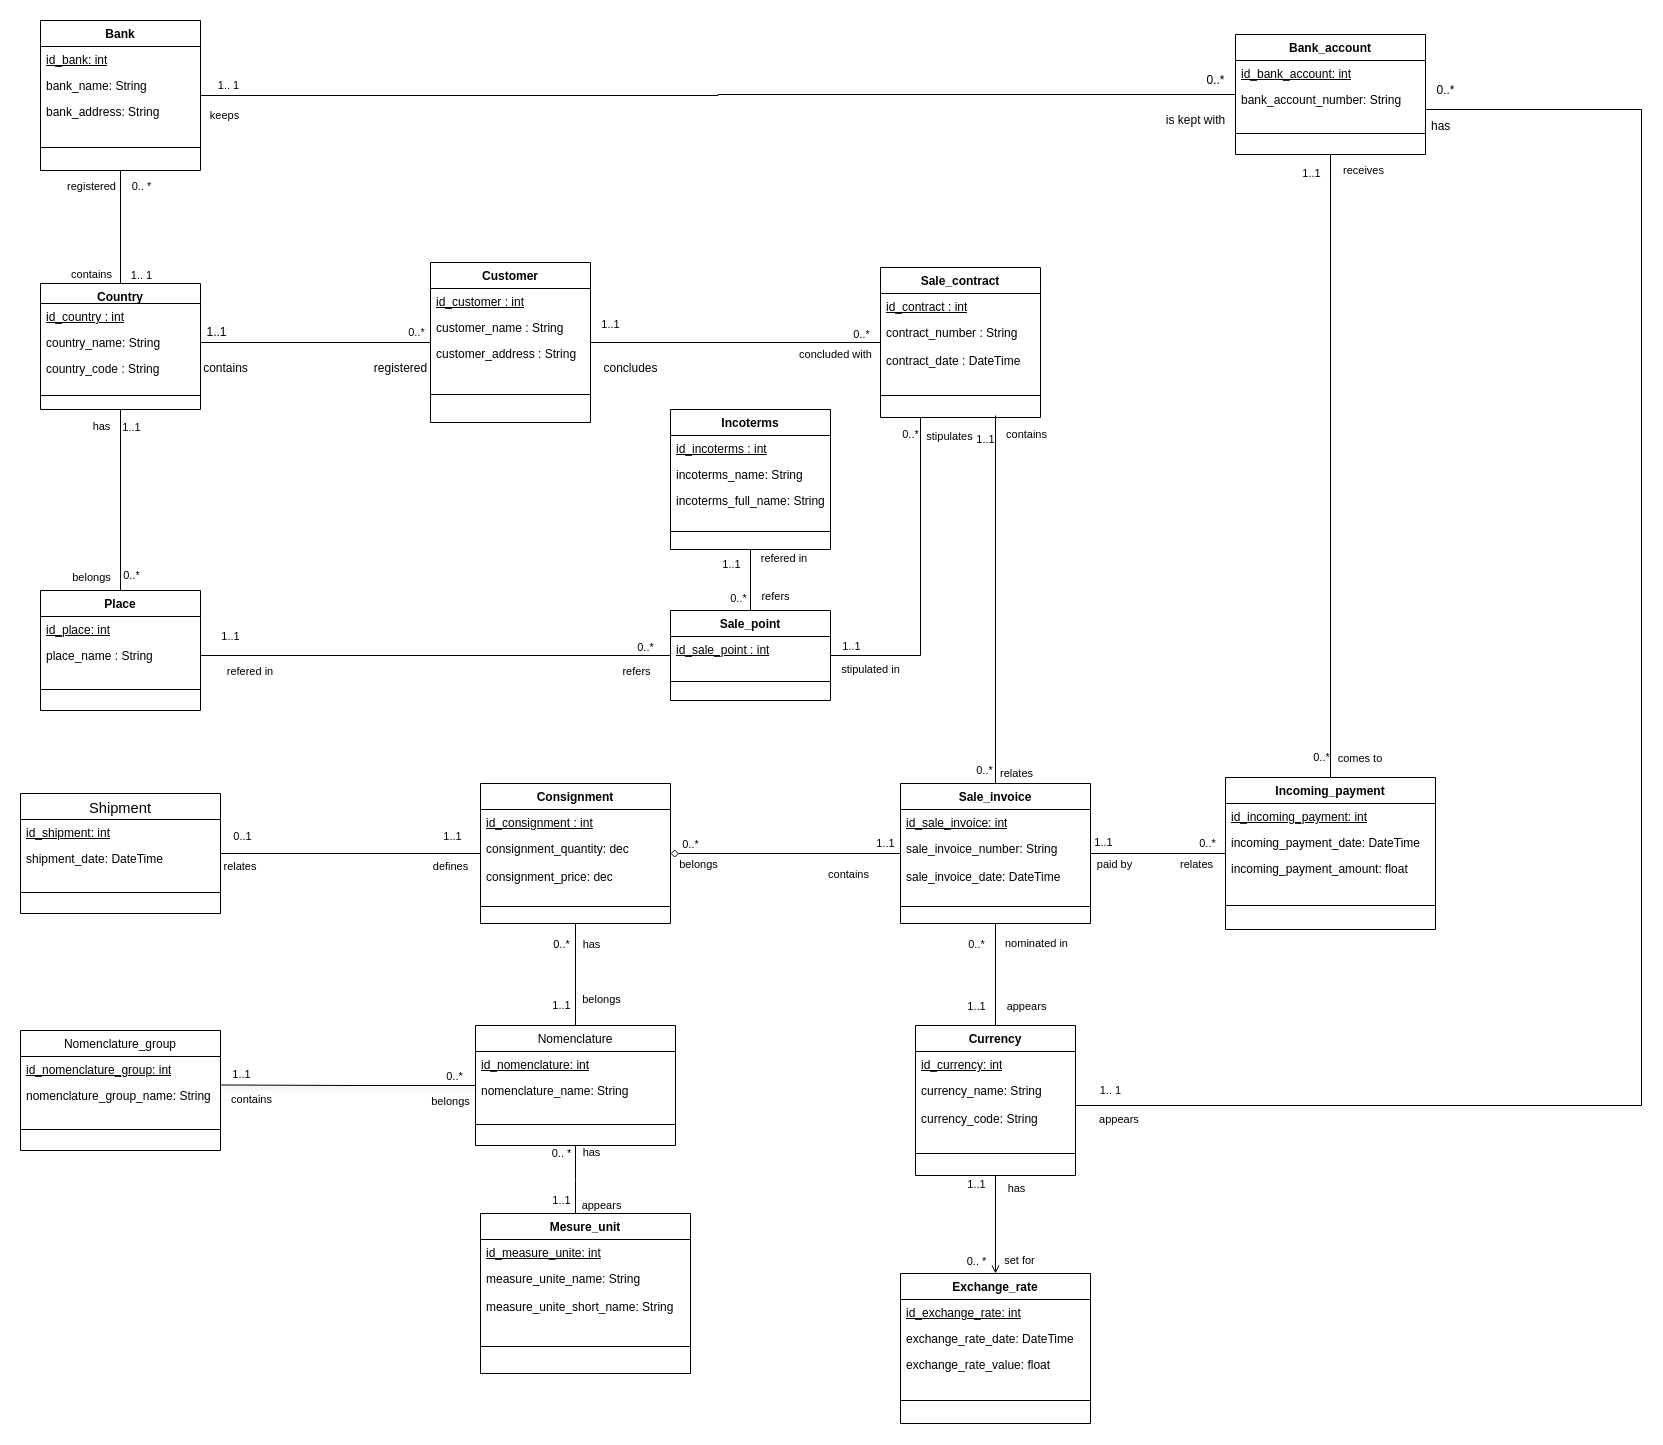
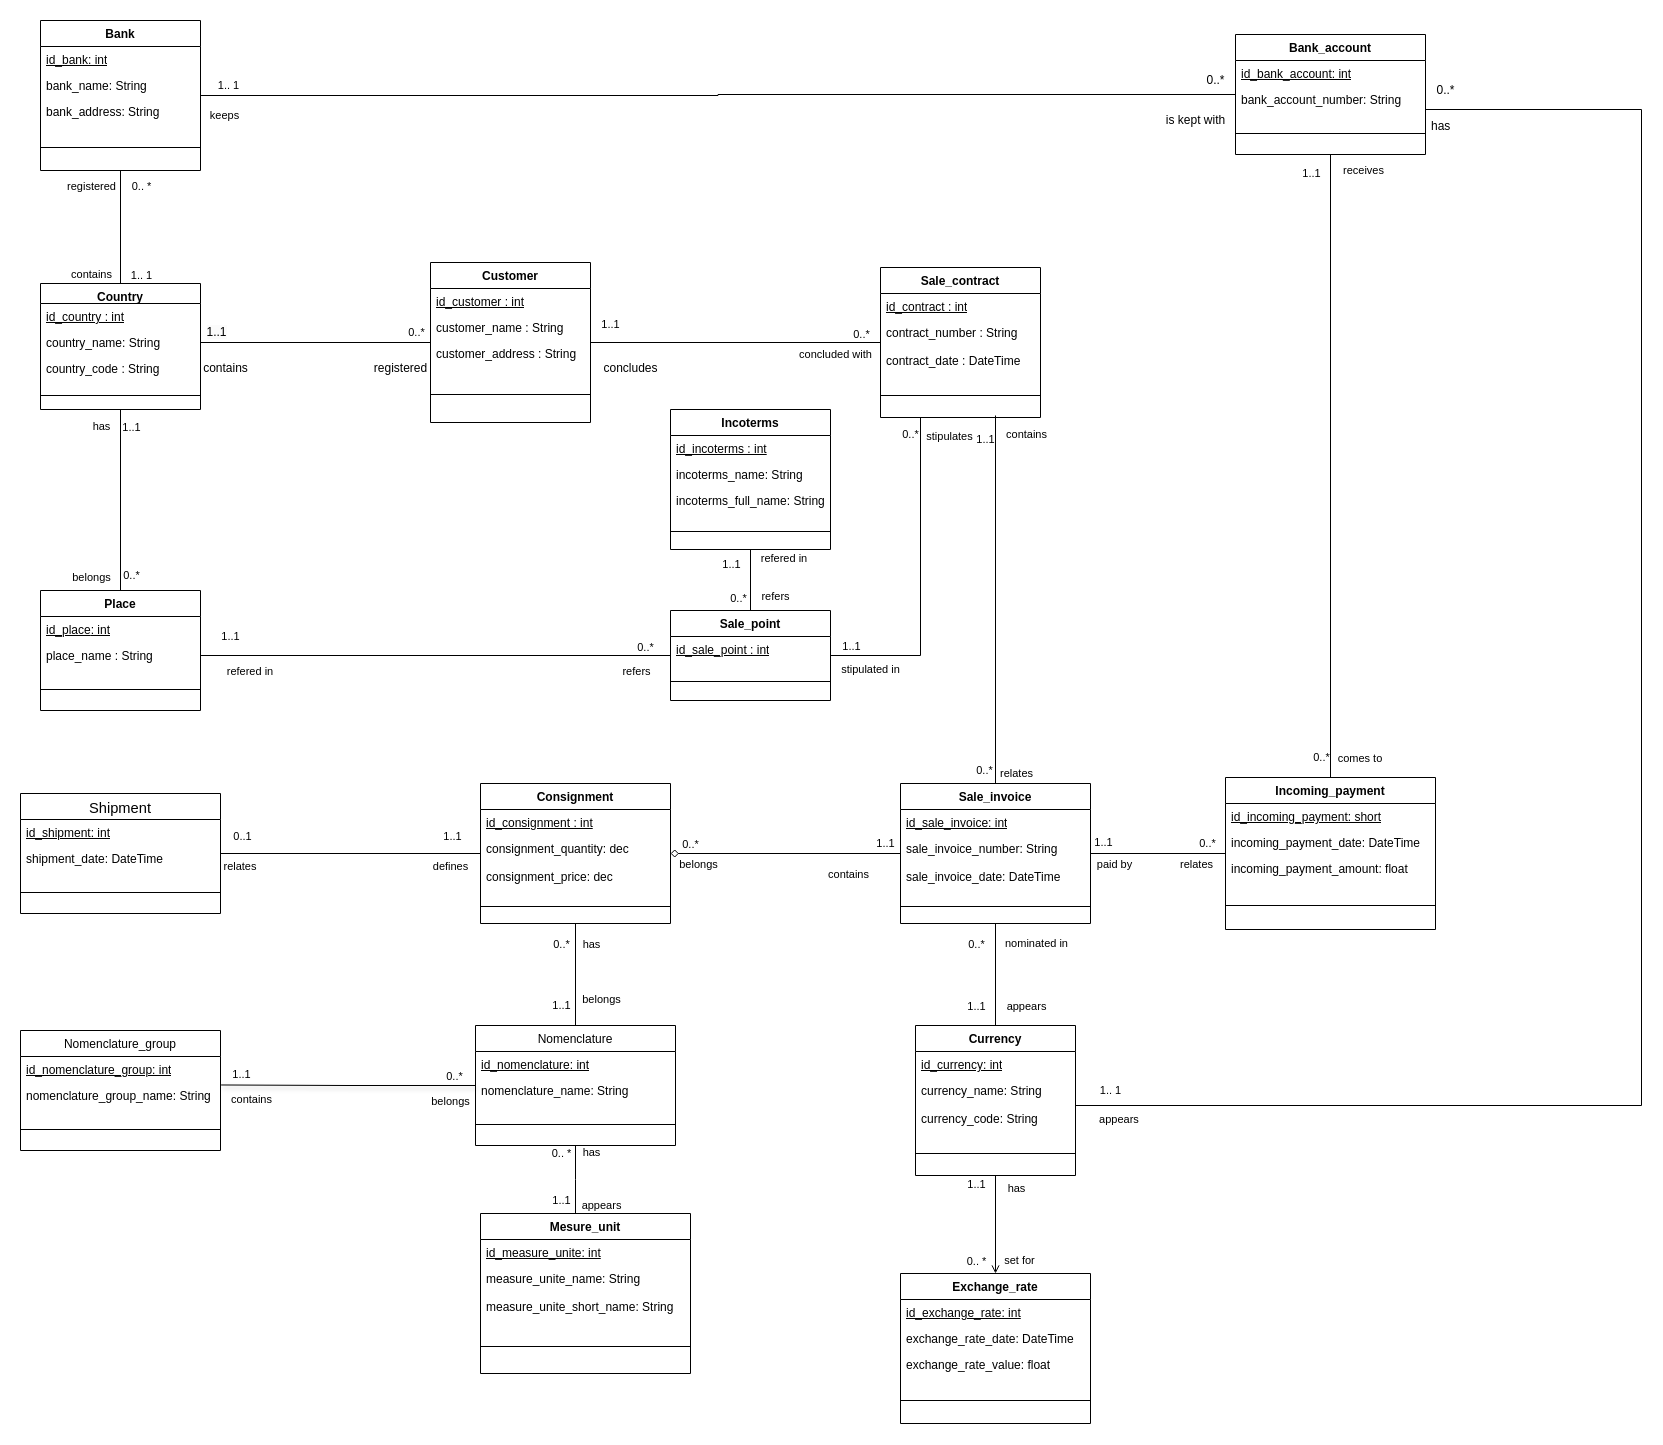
(1303, 818) -> (1311, 818)
